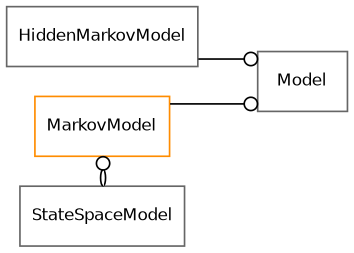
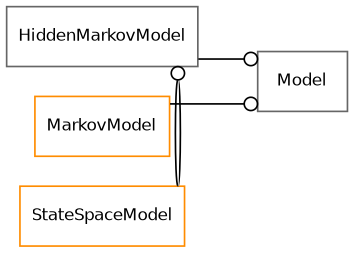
(103, 178) -> (178, 133)
(102, 216) -> (102, 216)
